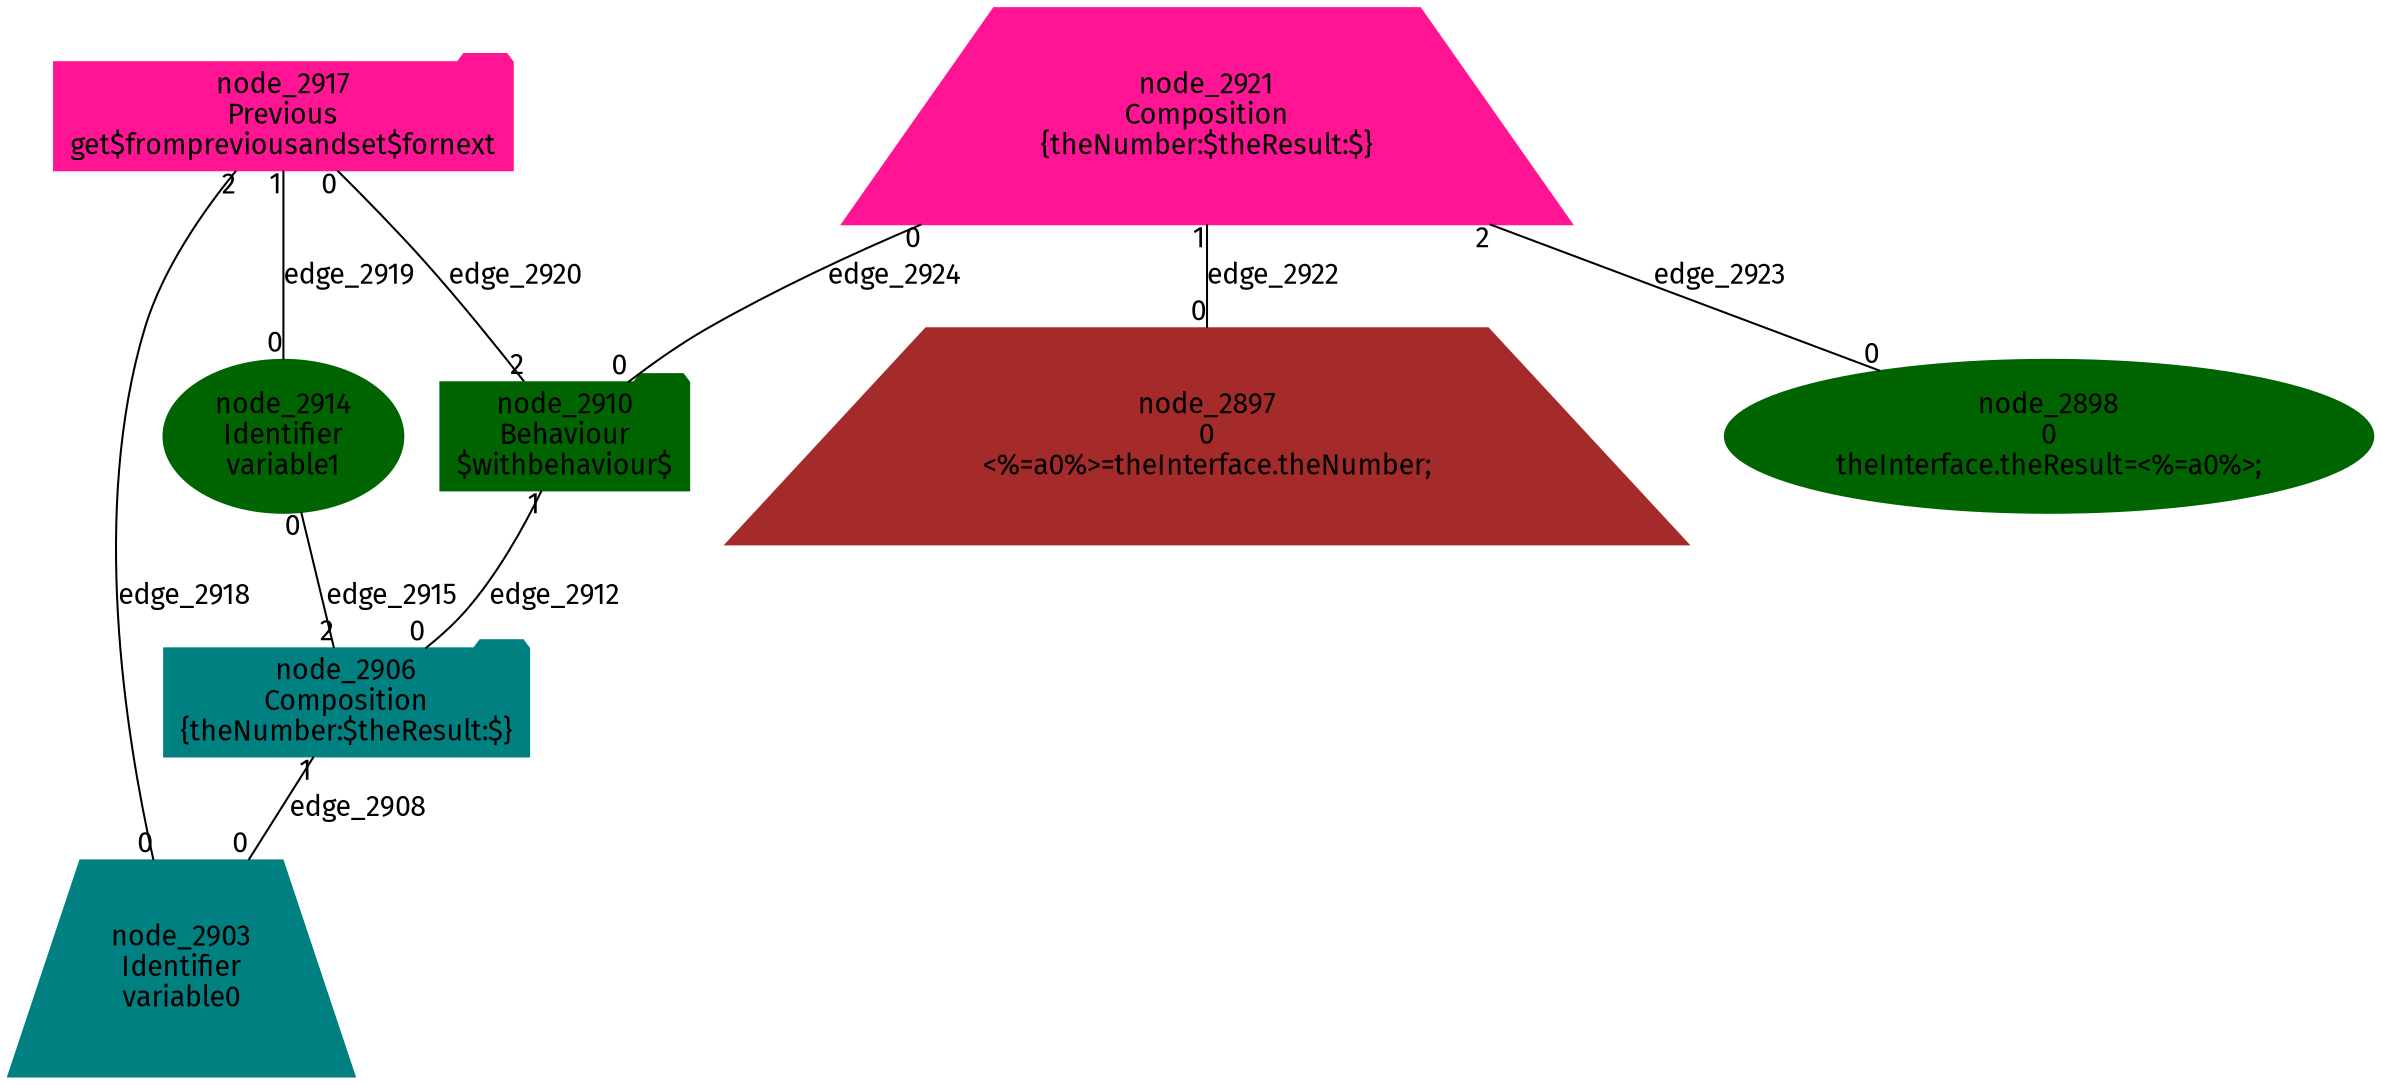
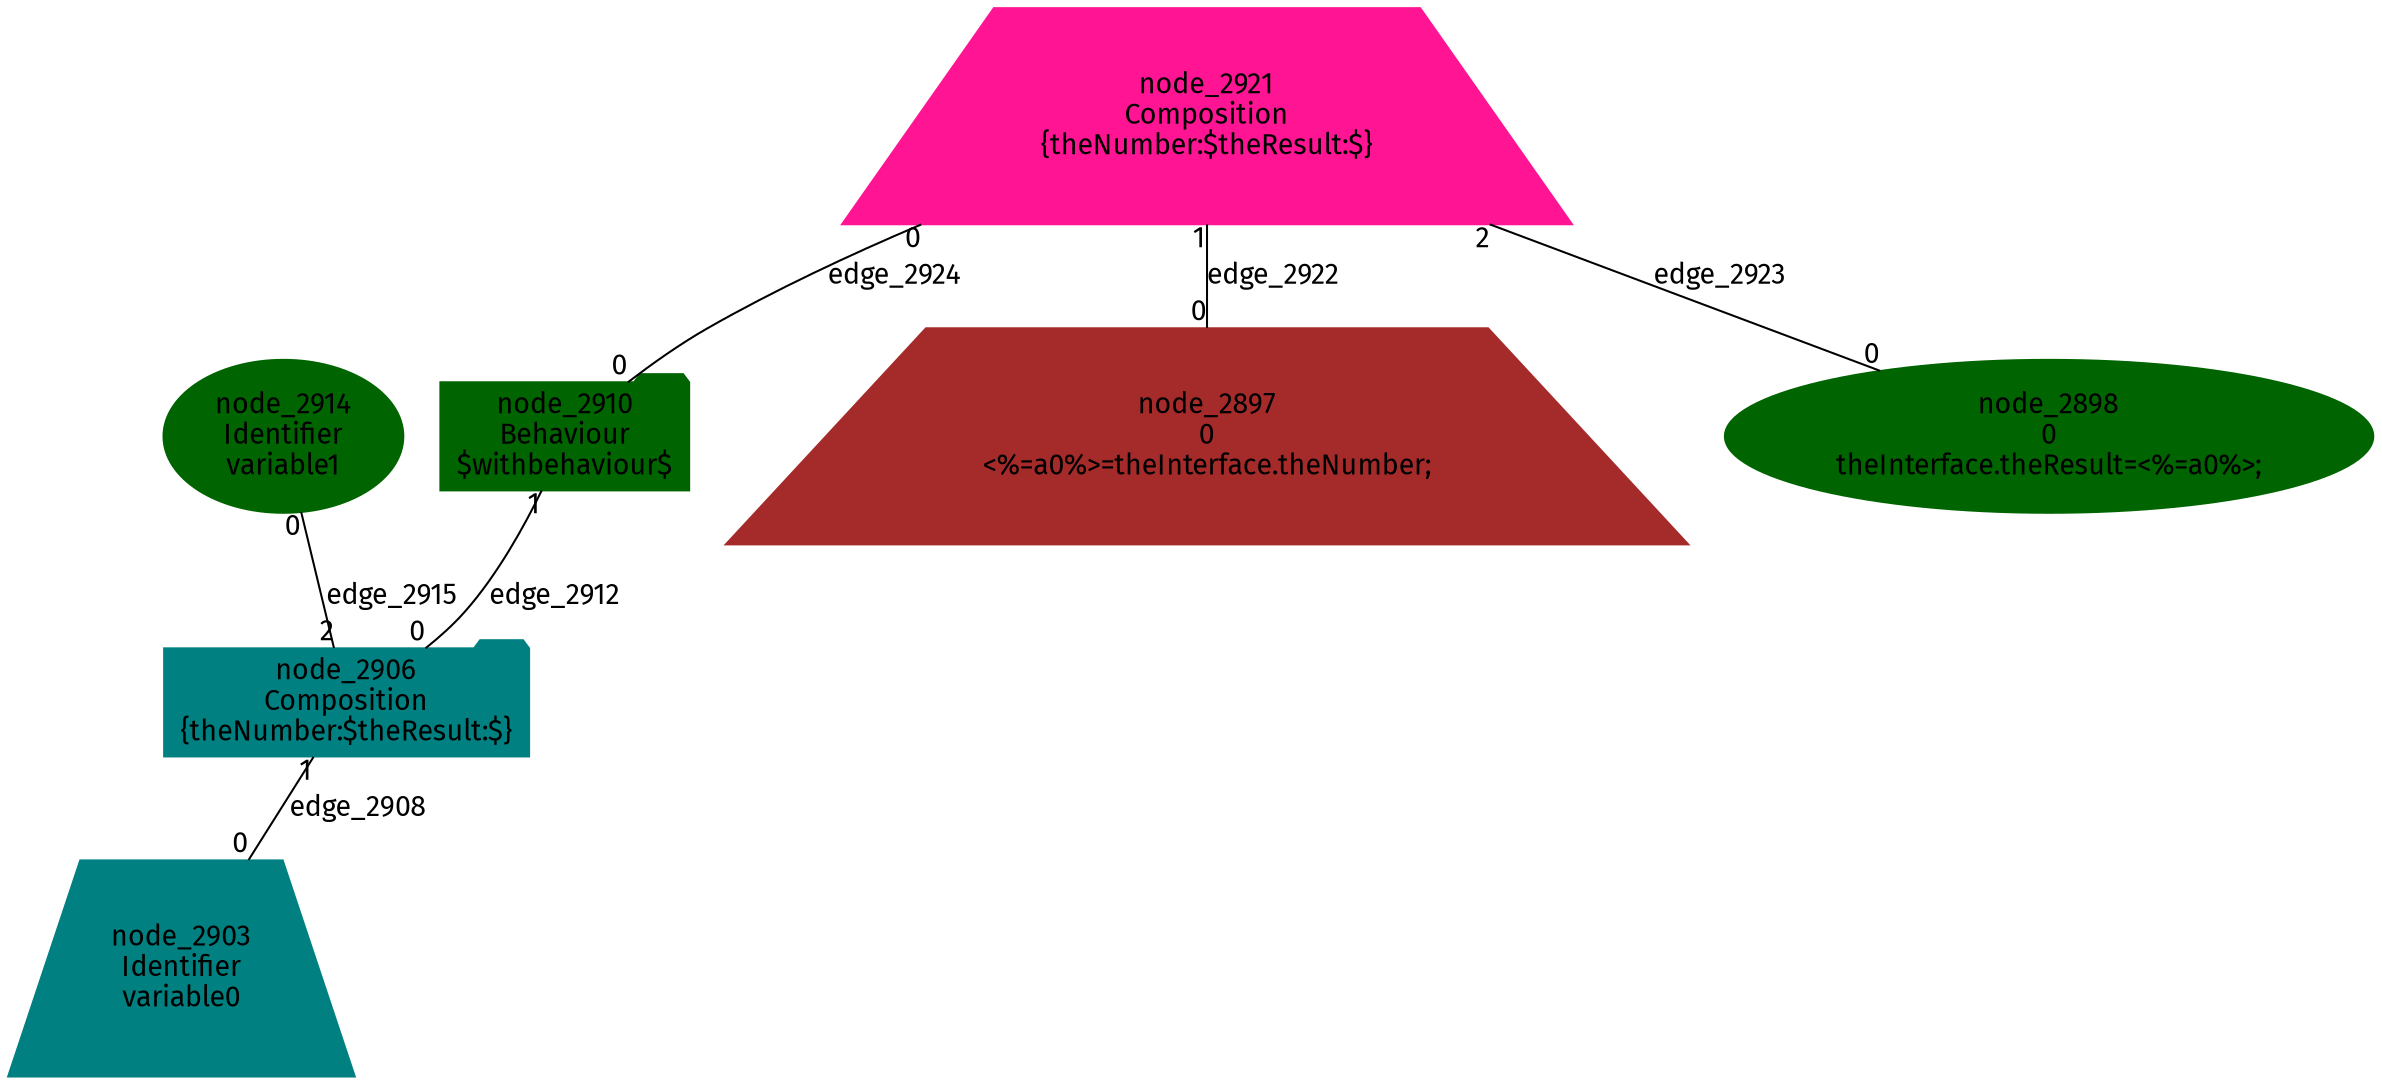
(283, 116) -> none
